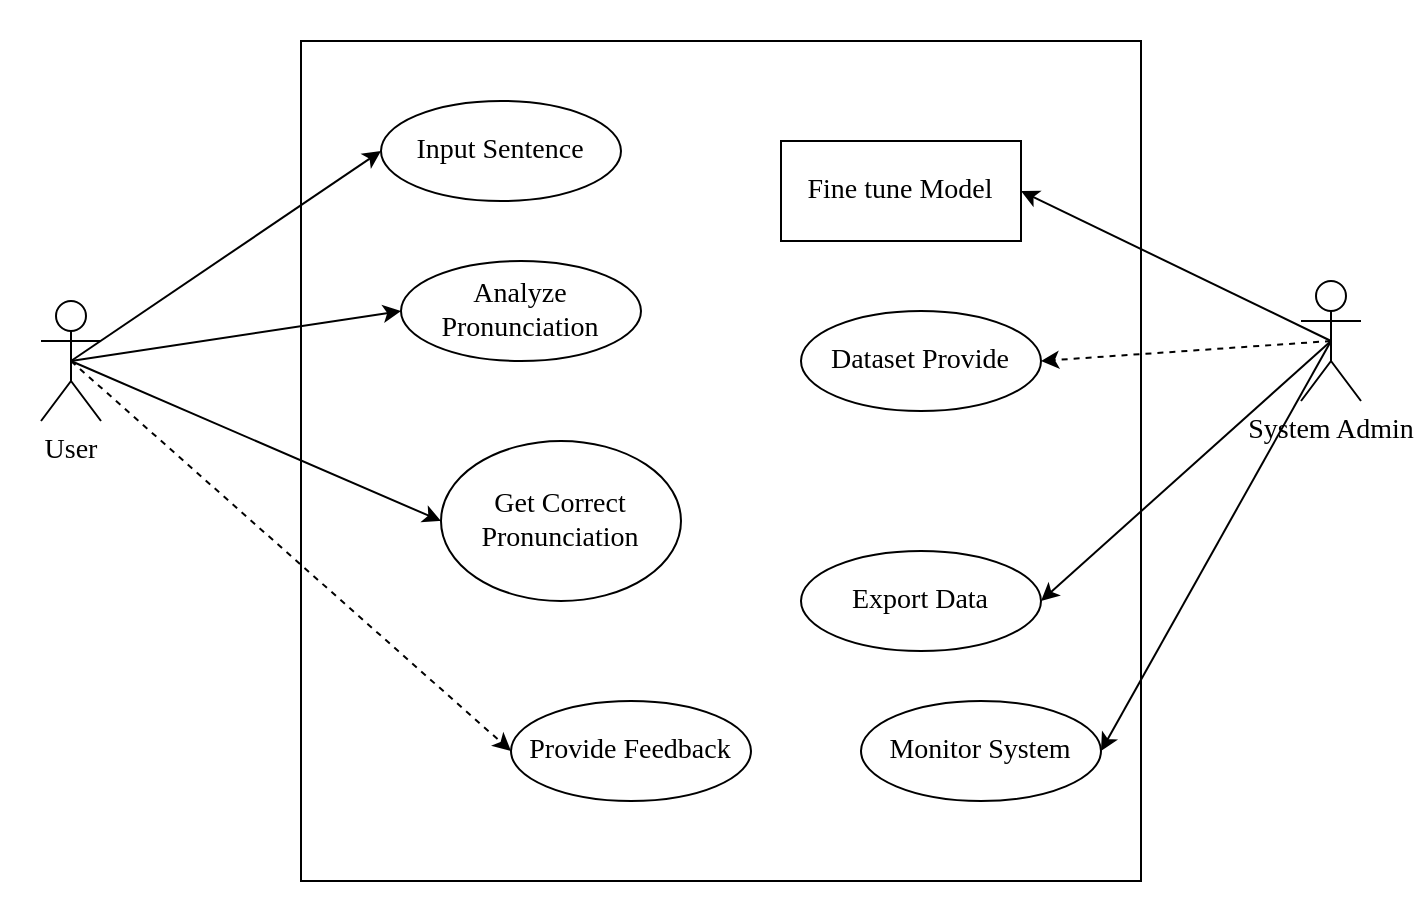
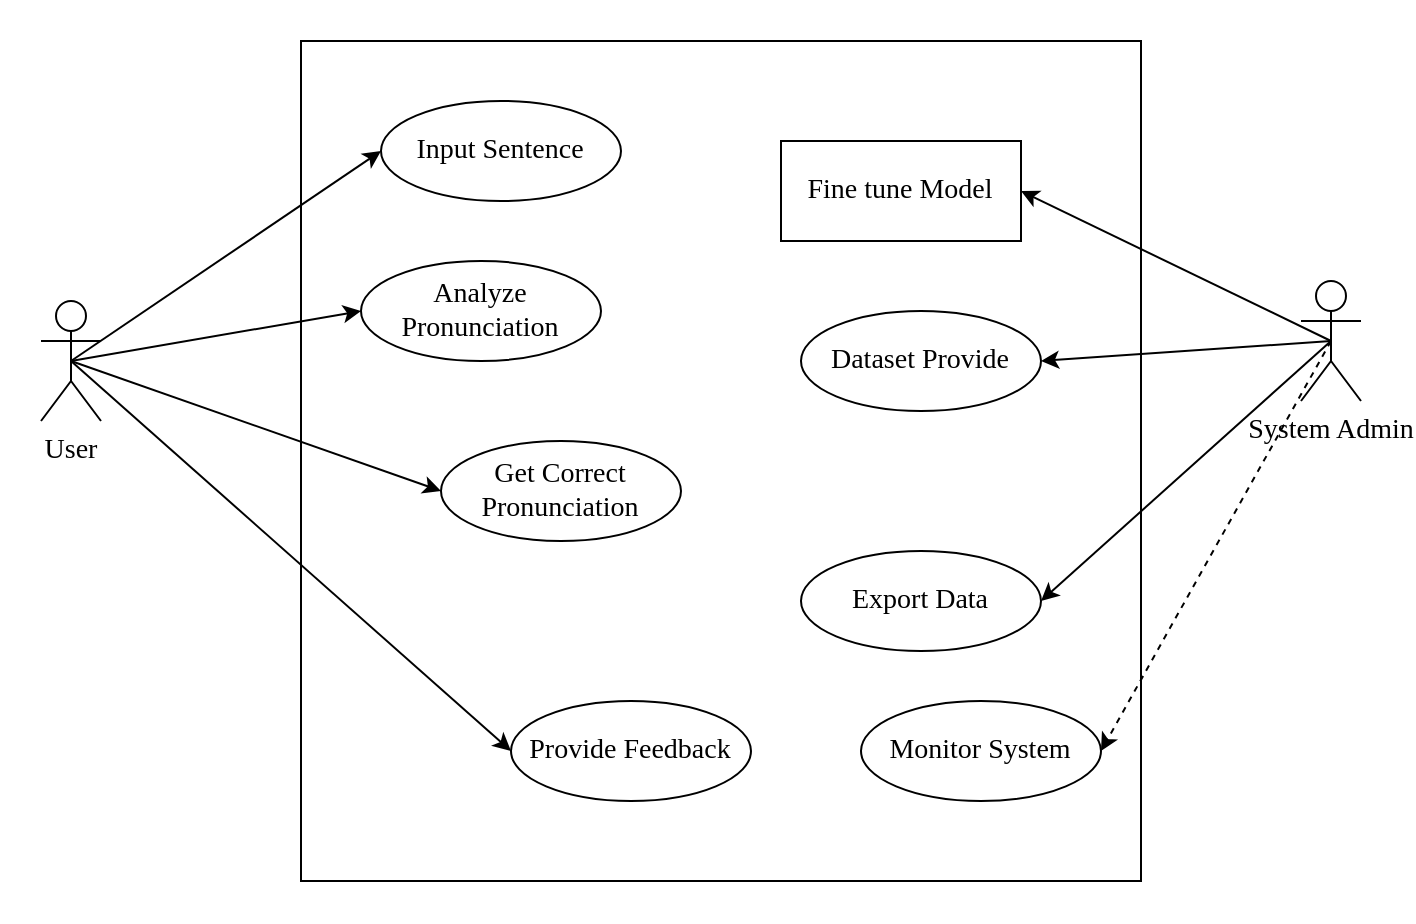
(521, 311) -> (481, 311)
(1190, 351) -> (1190, 351)
(561, 521) -> (561, 491)
(1217, 544) -> (1217, 544)
(292, 557) -> (292, 557)
